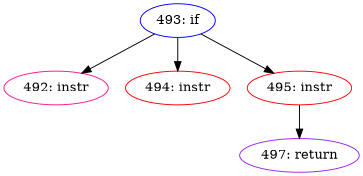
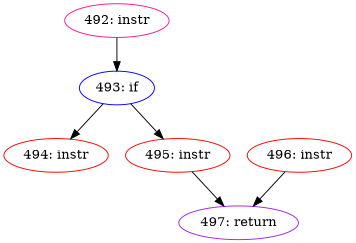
(122, 51) -> (117, 50)
none -> (299, 155)
